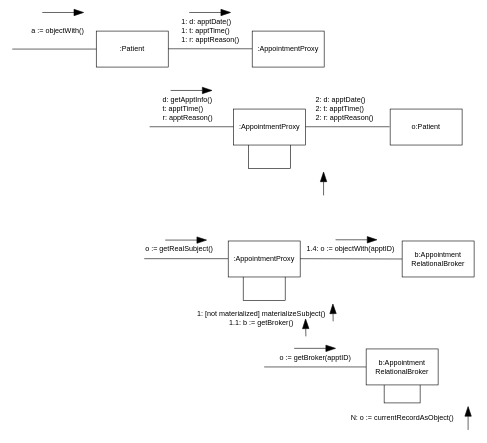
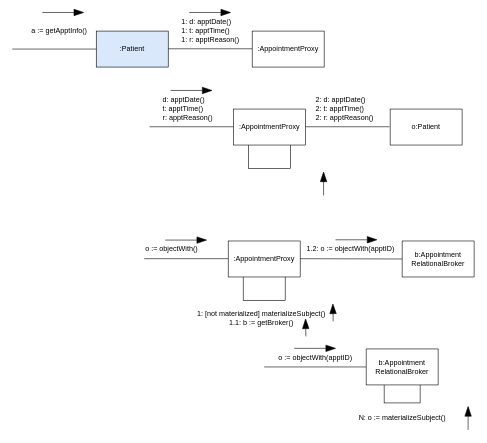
(62, 30) -> (65, 30)
(132, 49) -> (132, 49)
(193, 108) -> (191, 108)
(184, 249) -> (176, 249)
(357, 249) -> (357, 249)
(316, 358) -> (316, 358)
(403, 418) -> (403, 418)
